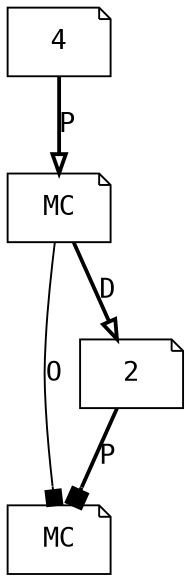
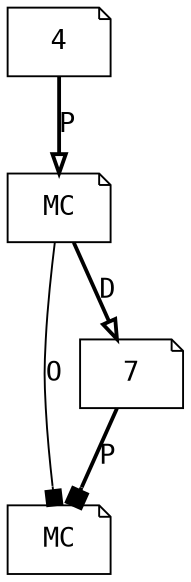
(132, 374) -> (132, 374)
